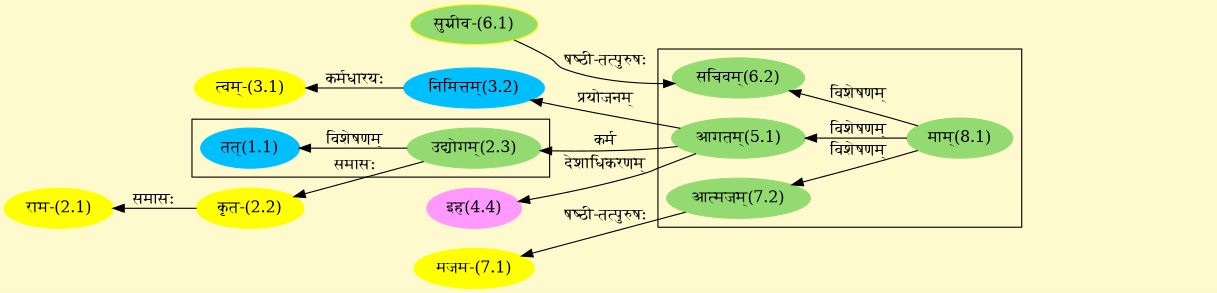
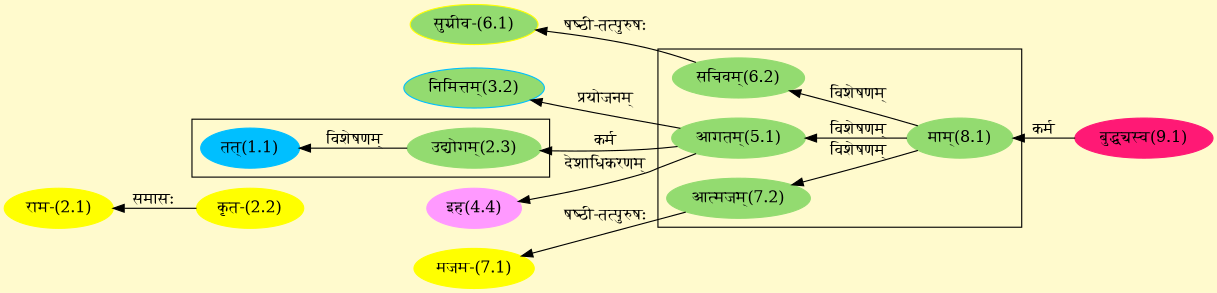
(585, 75) -> (622, 43)
(250, 88) -> none
(474, 88) -> (474, 88)
none -> (1144, 138)
(341, 184) -> none
